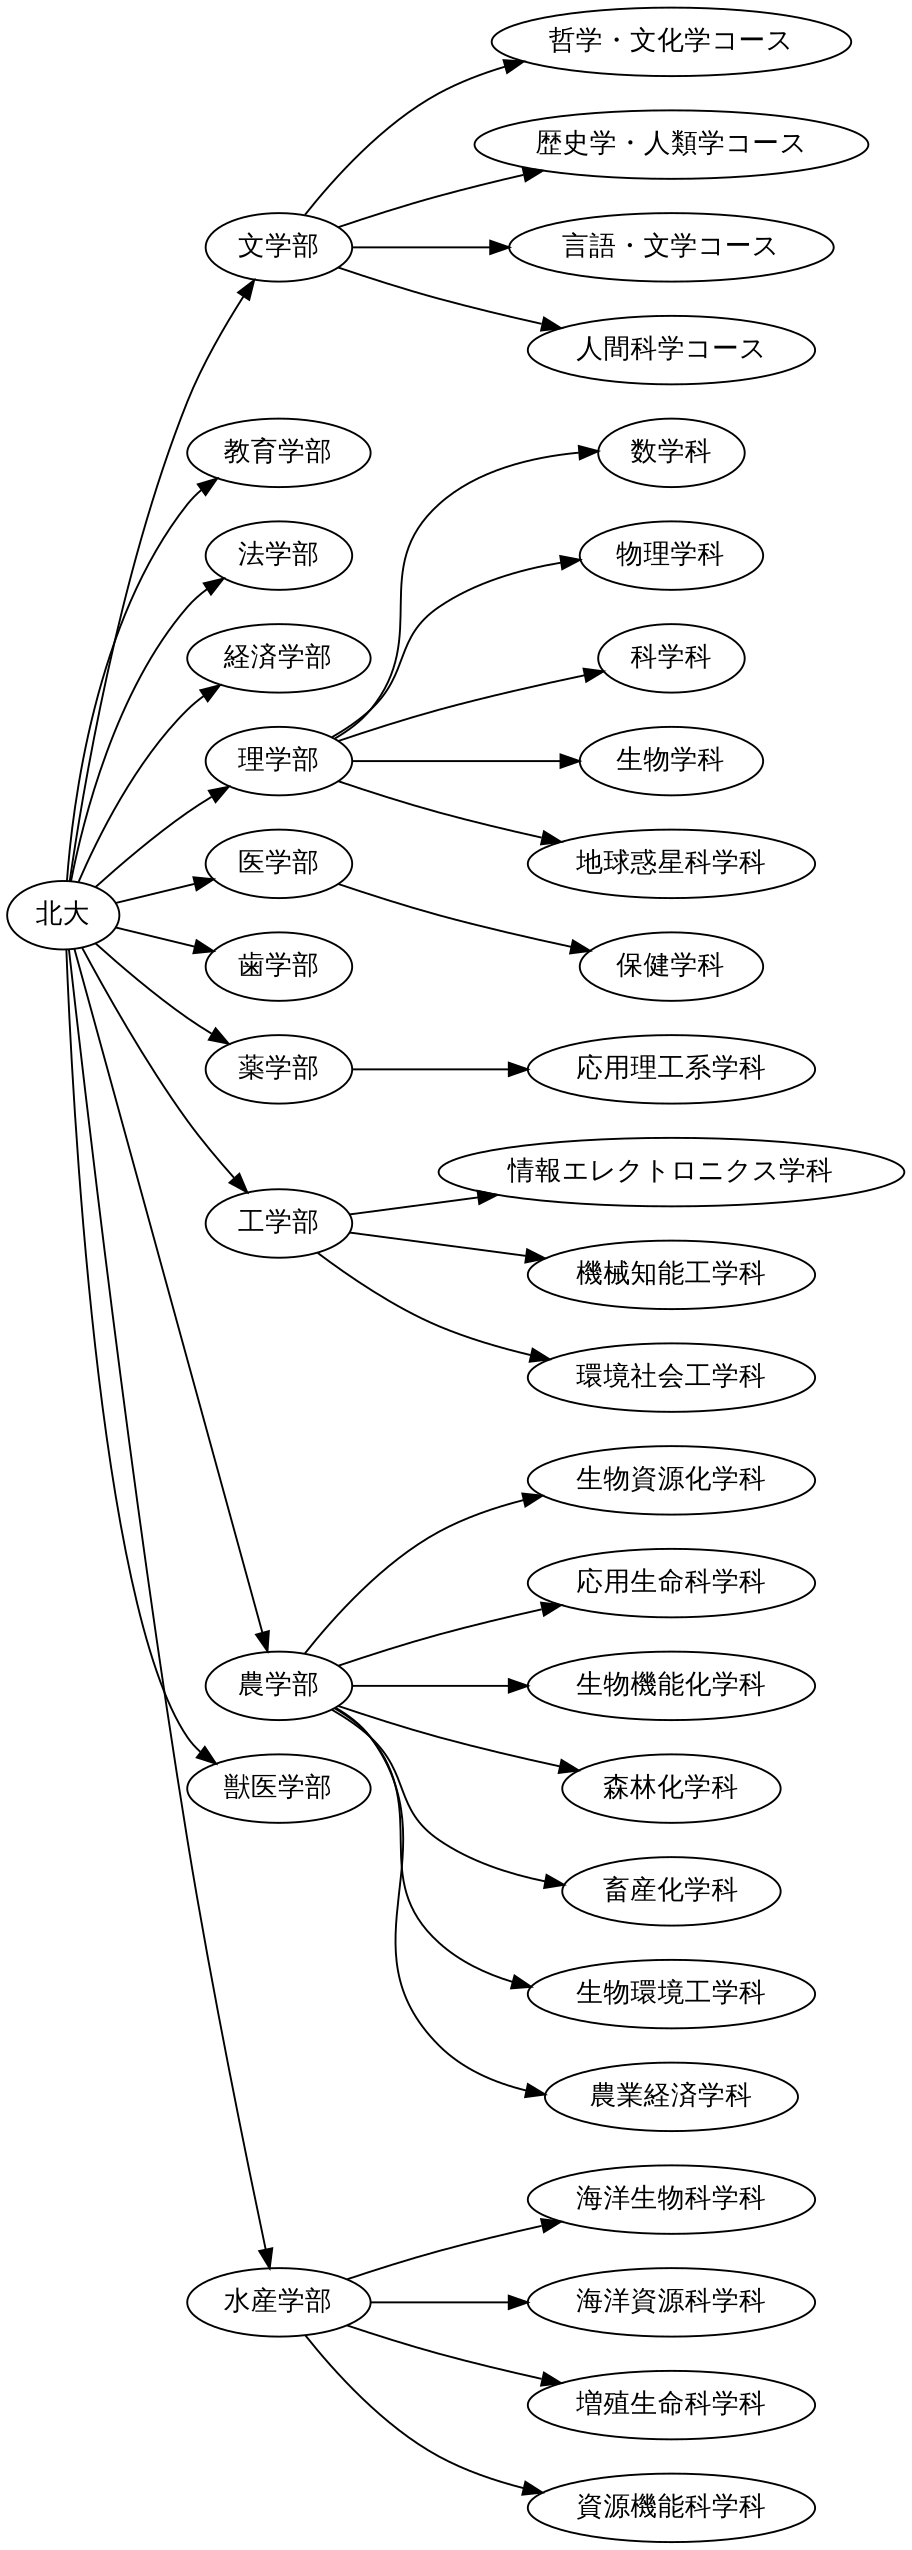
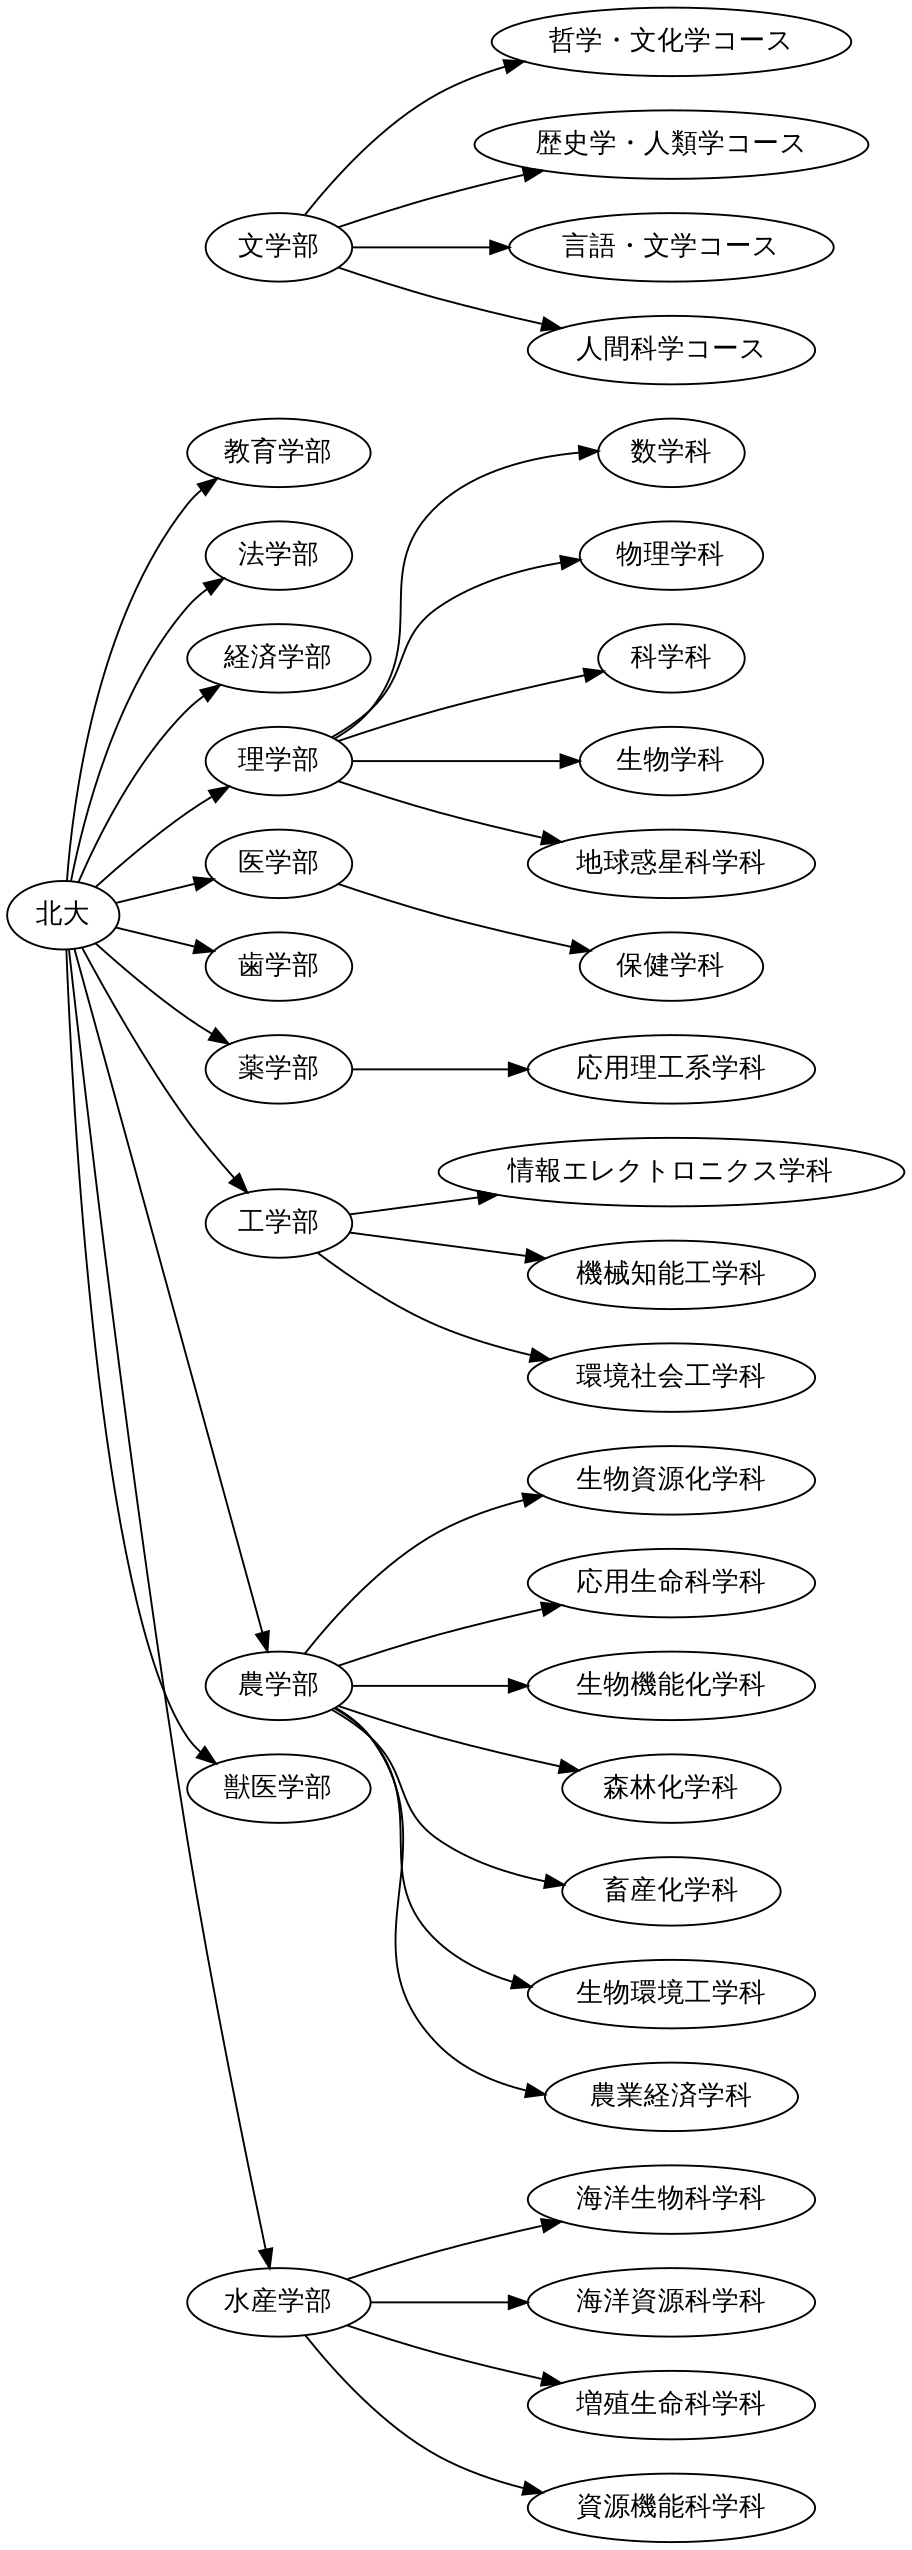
(134, 565) -> none
